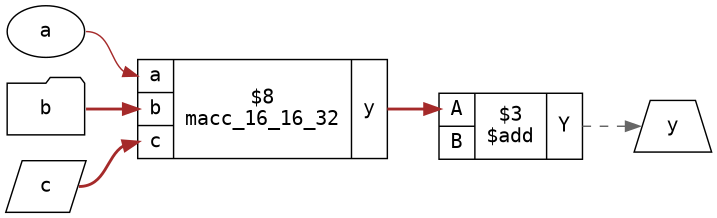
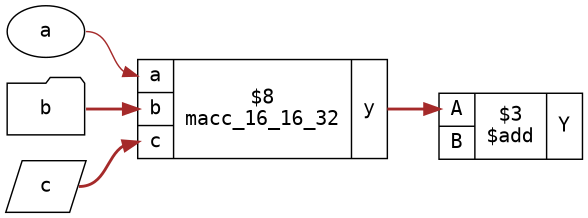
(673, 126) -> none
